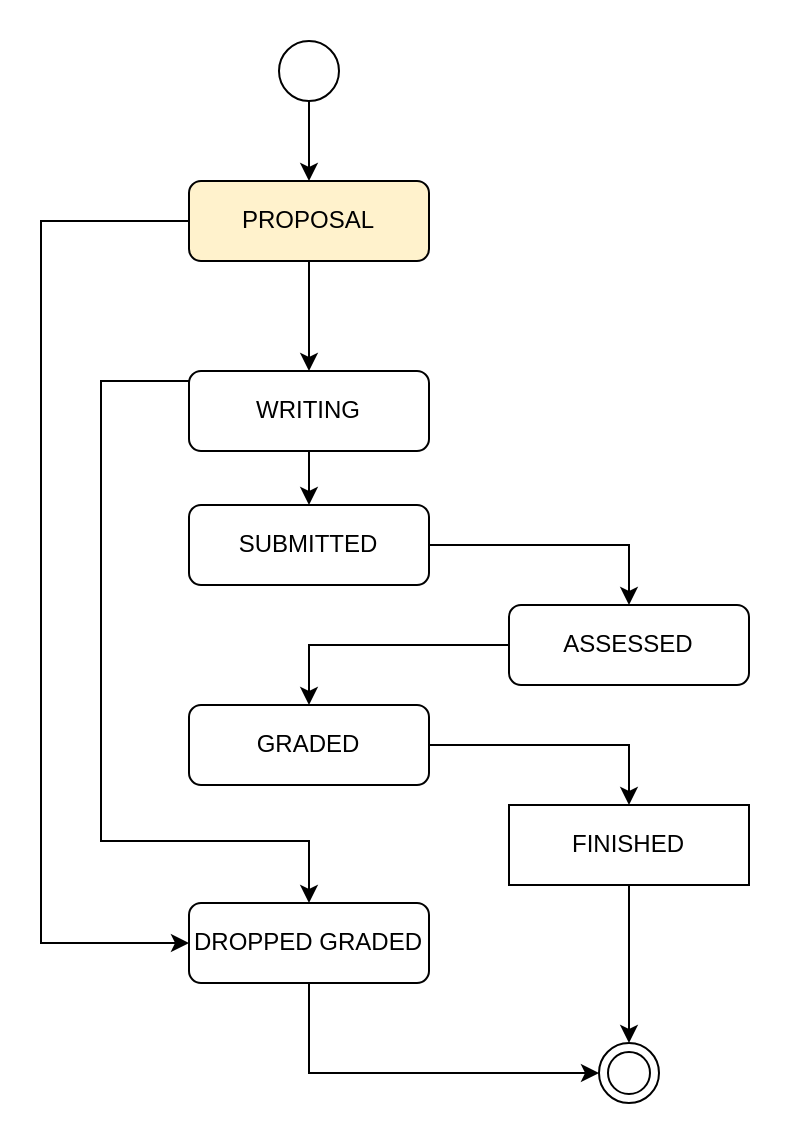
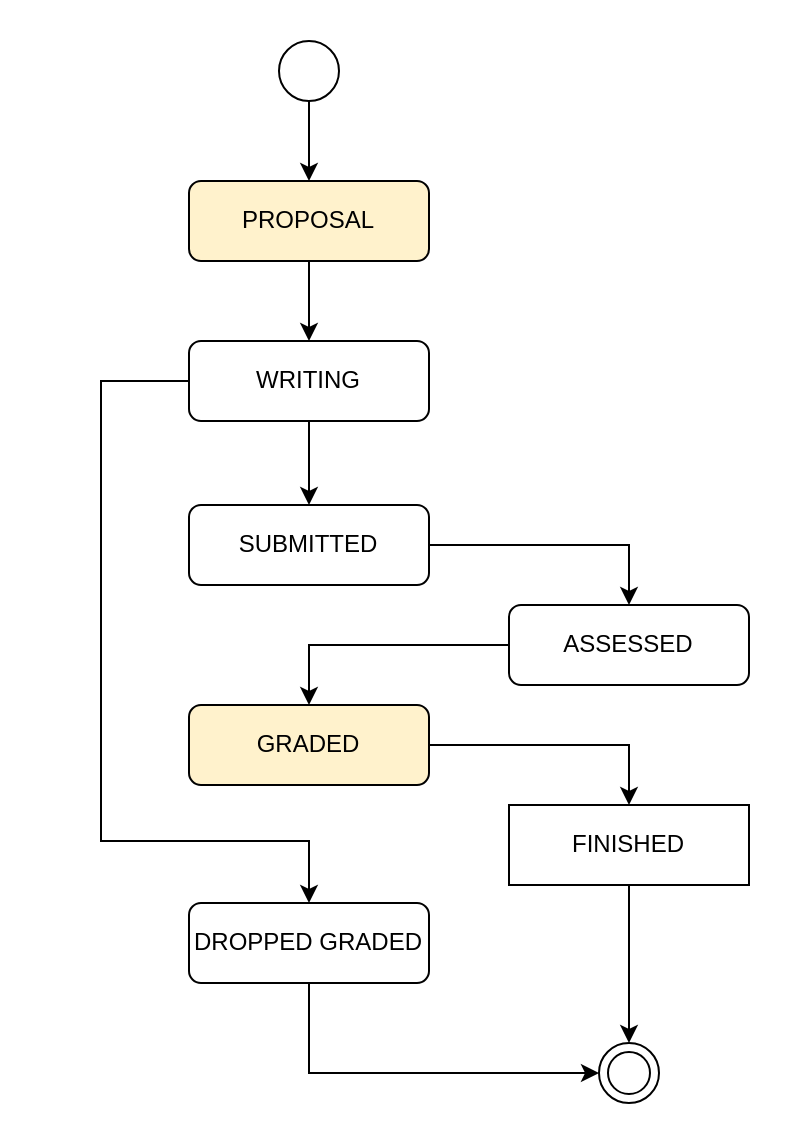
(309, 411) -> (309, 381)
(41, 575) -> none
(309, 745) -> (309, 745)
